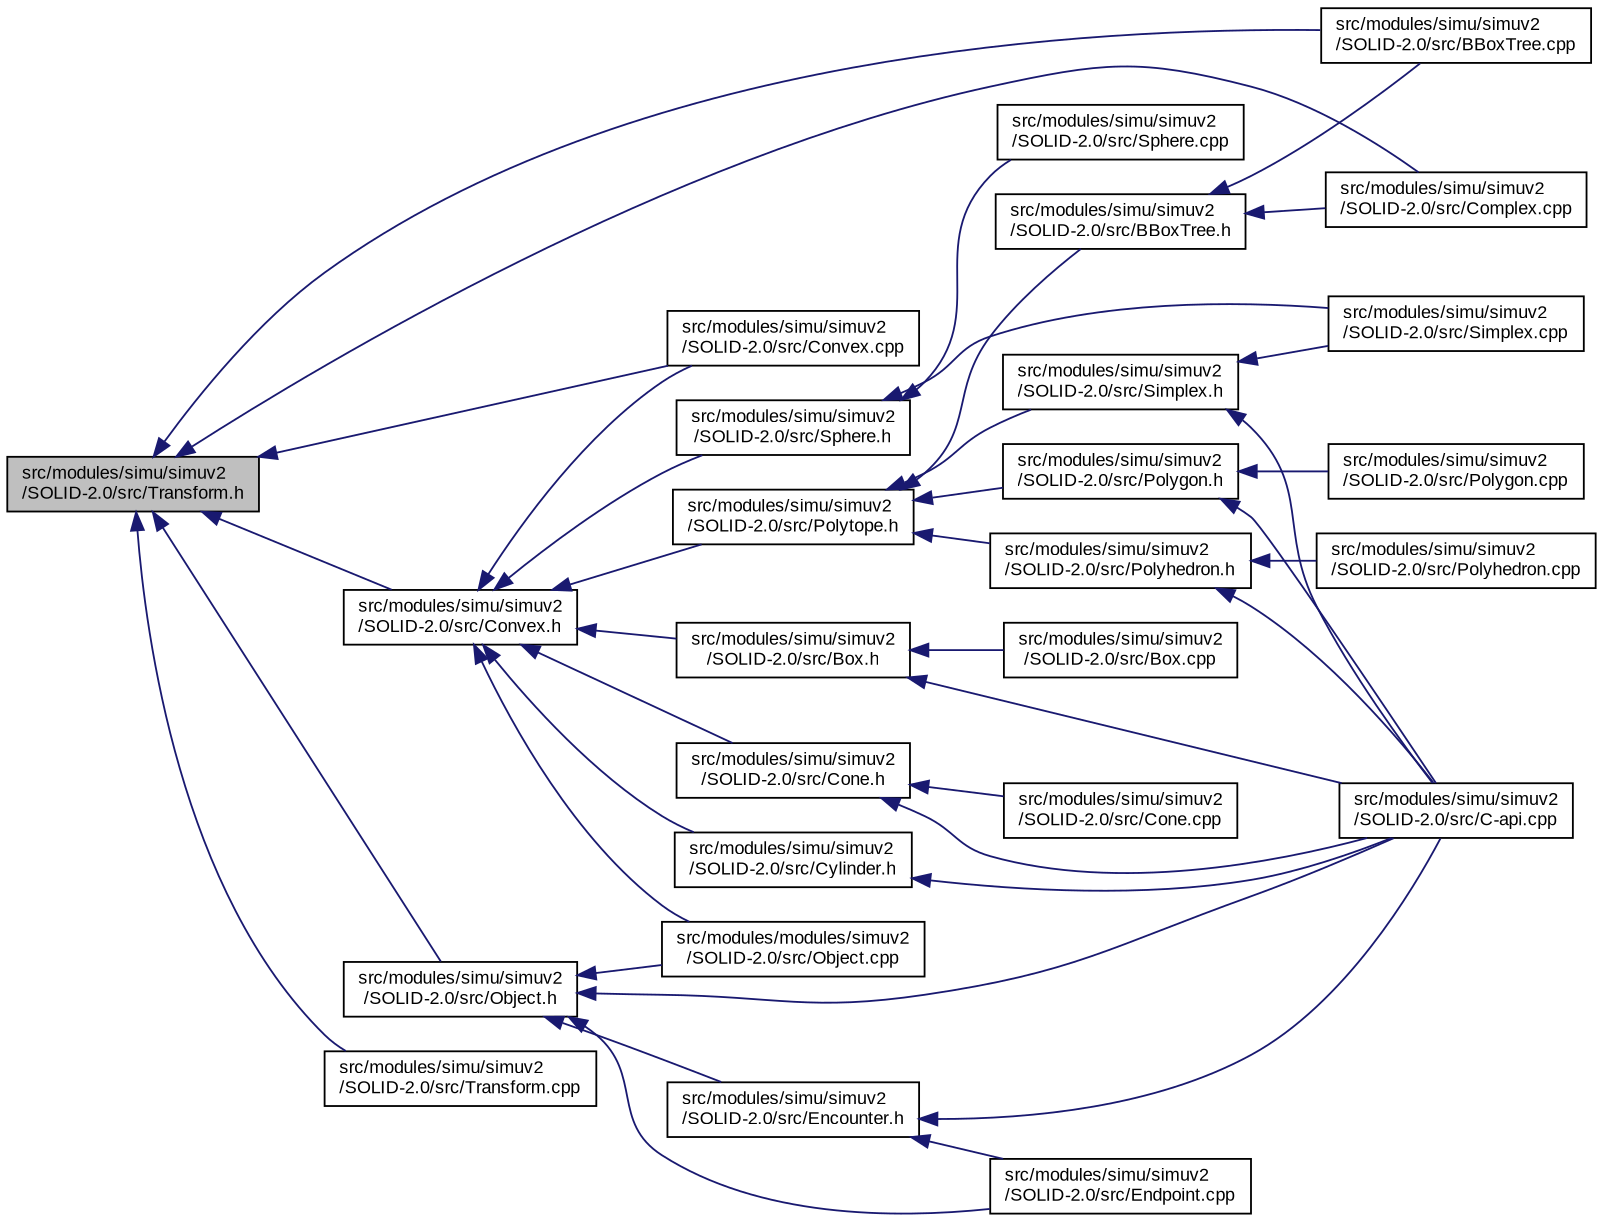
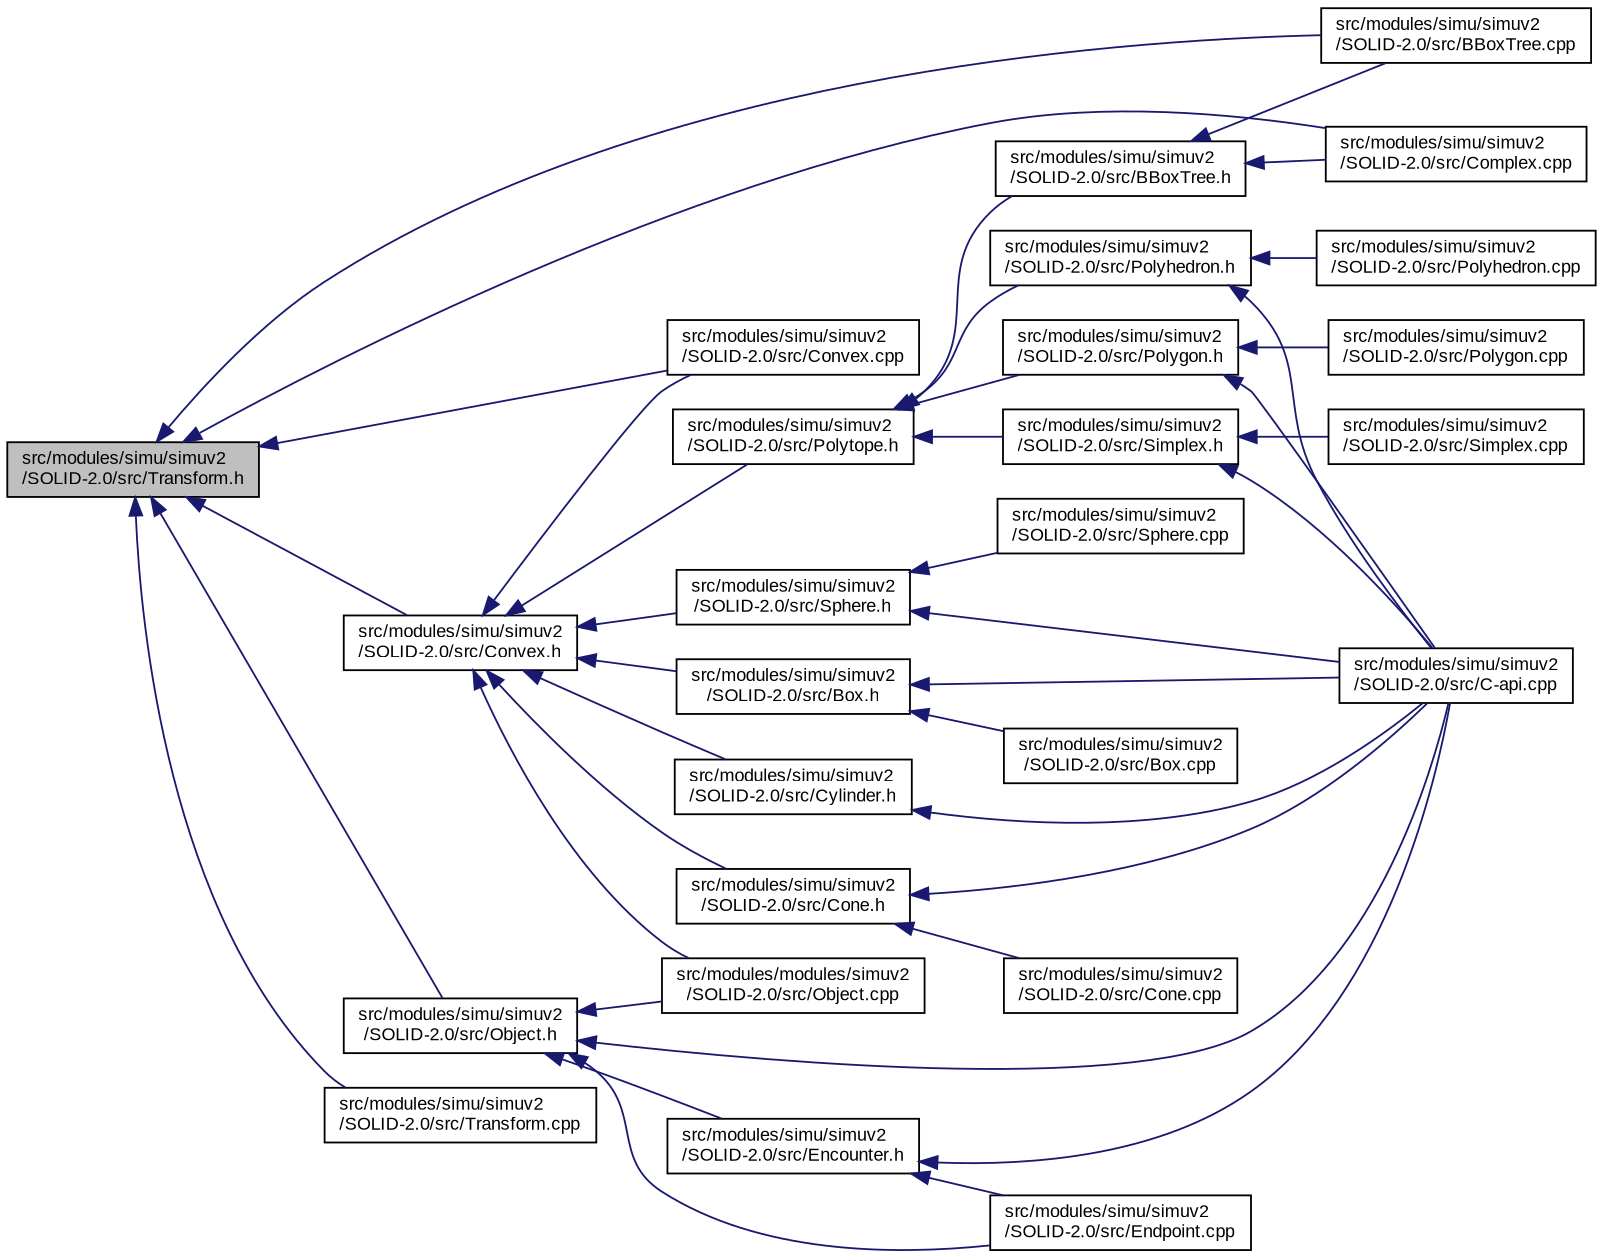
(1105, 312) -> (1134, 638)
